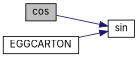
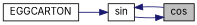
none -> (145, 18)
